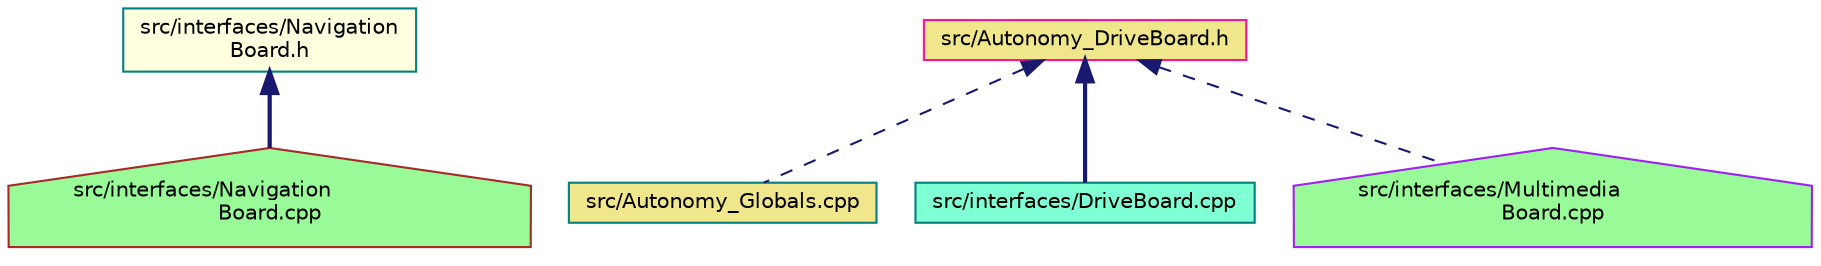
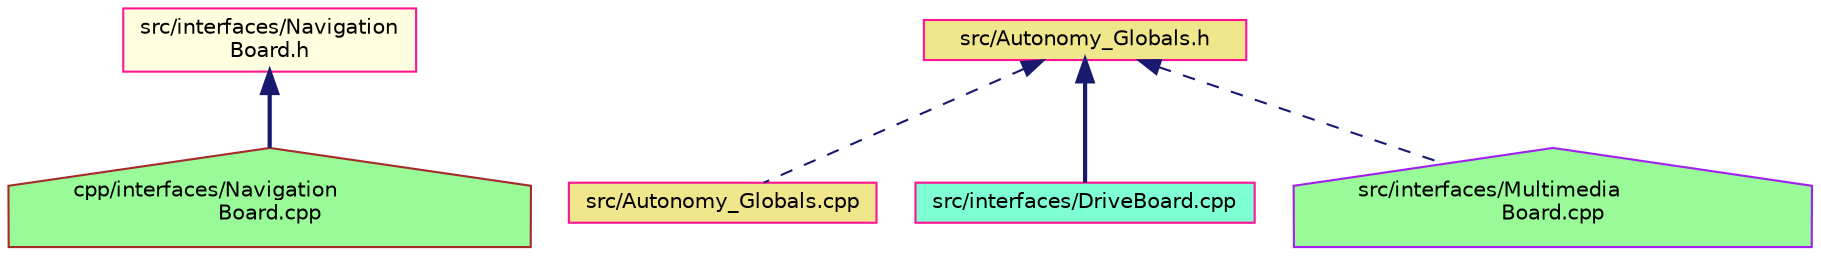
(270, 40) -> (270, 40)
(1085, 40) -> (1085, 40)
(270, 203) -> (270, 203)
(723, 203) -> (723, 203)
(1085, 203) -> (1085, 203)
